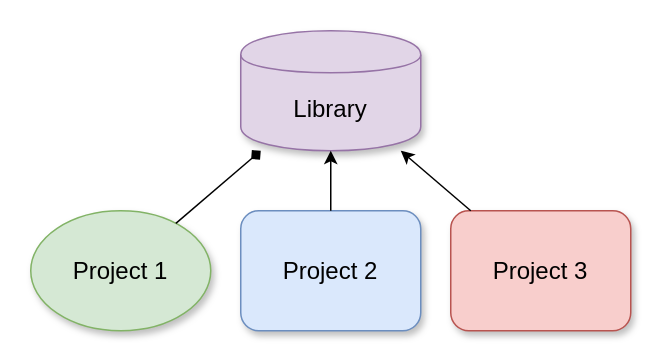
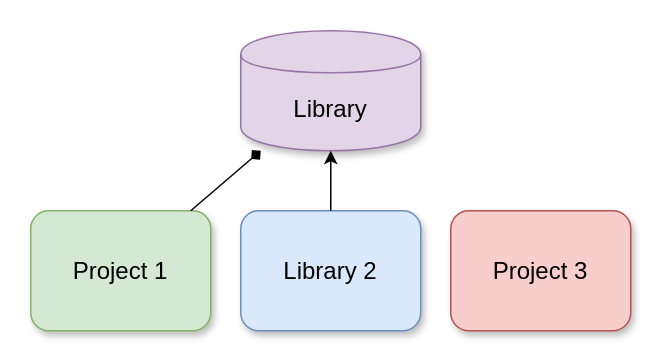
(439, 184) -> none
(121, 271) -> (121, 271)
(331, 271) -> (331, 271)
